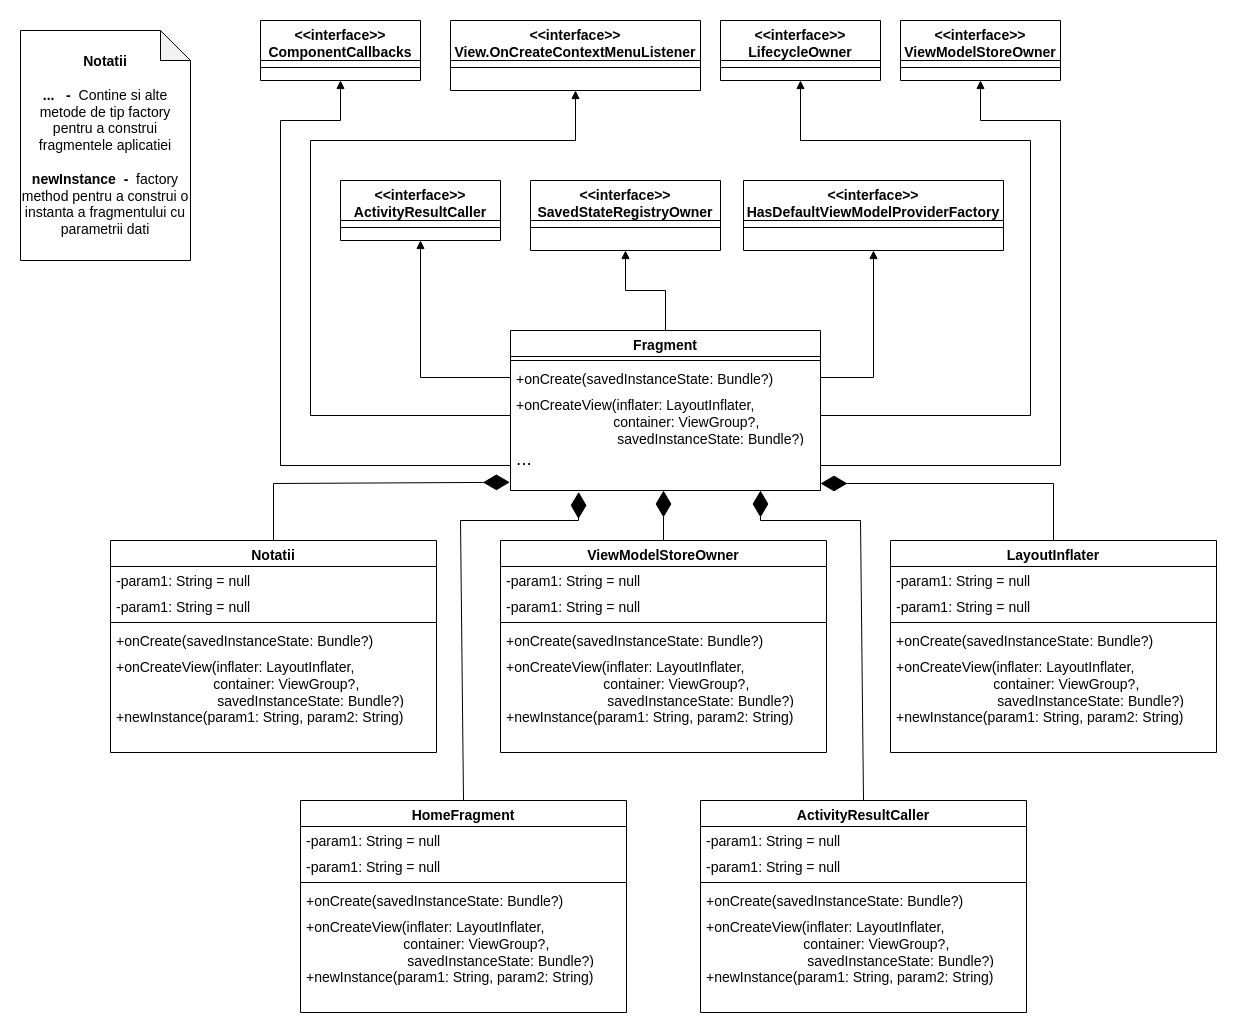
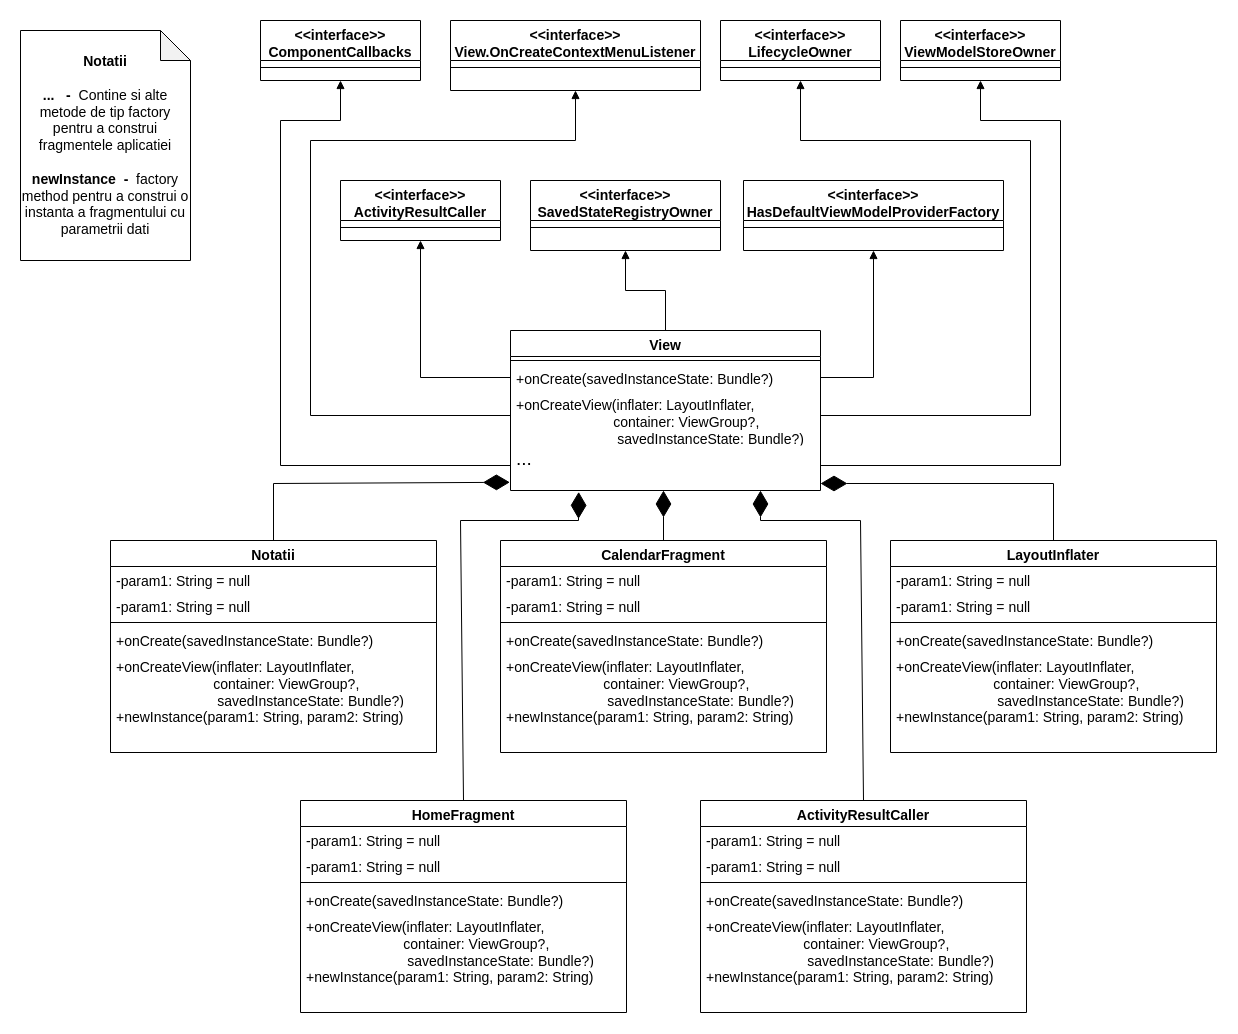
(665, 345) -> (665, 345)
(663, 555) -> (663, 555)
